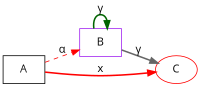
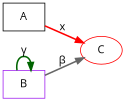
(138, 50) -> (63, 61)
(59, 57) -> none
